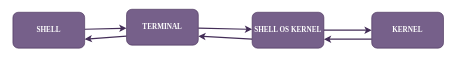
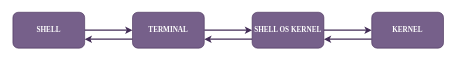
(162, 27) -> (168, 30)
